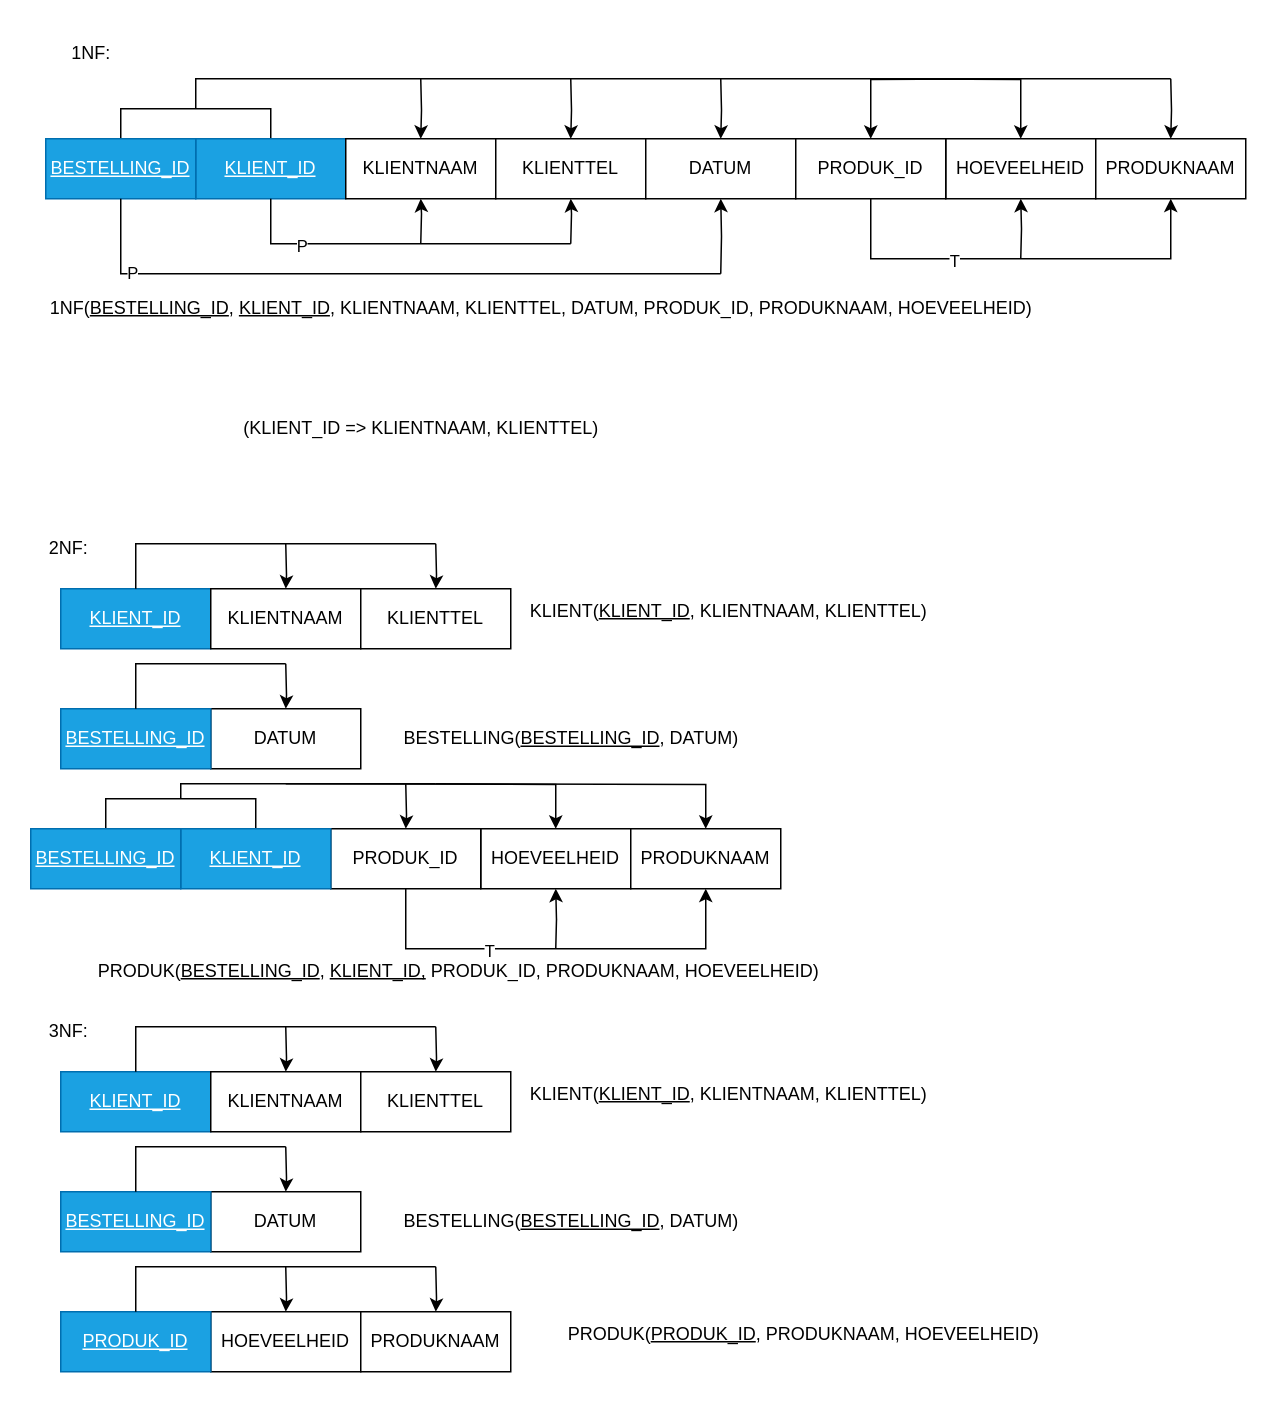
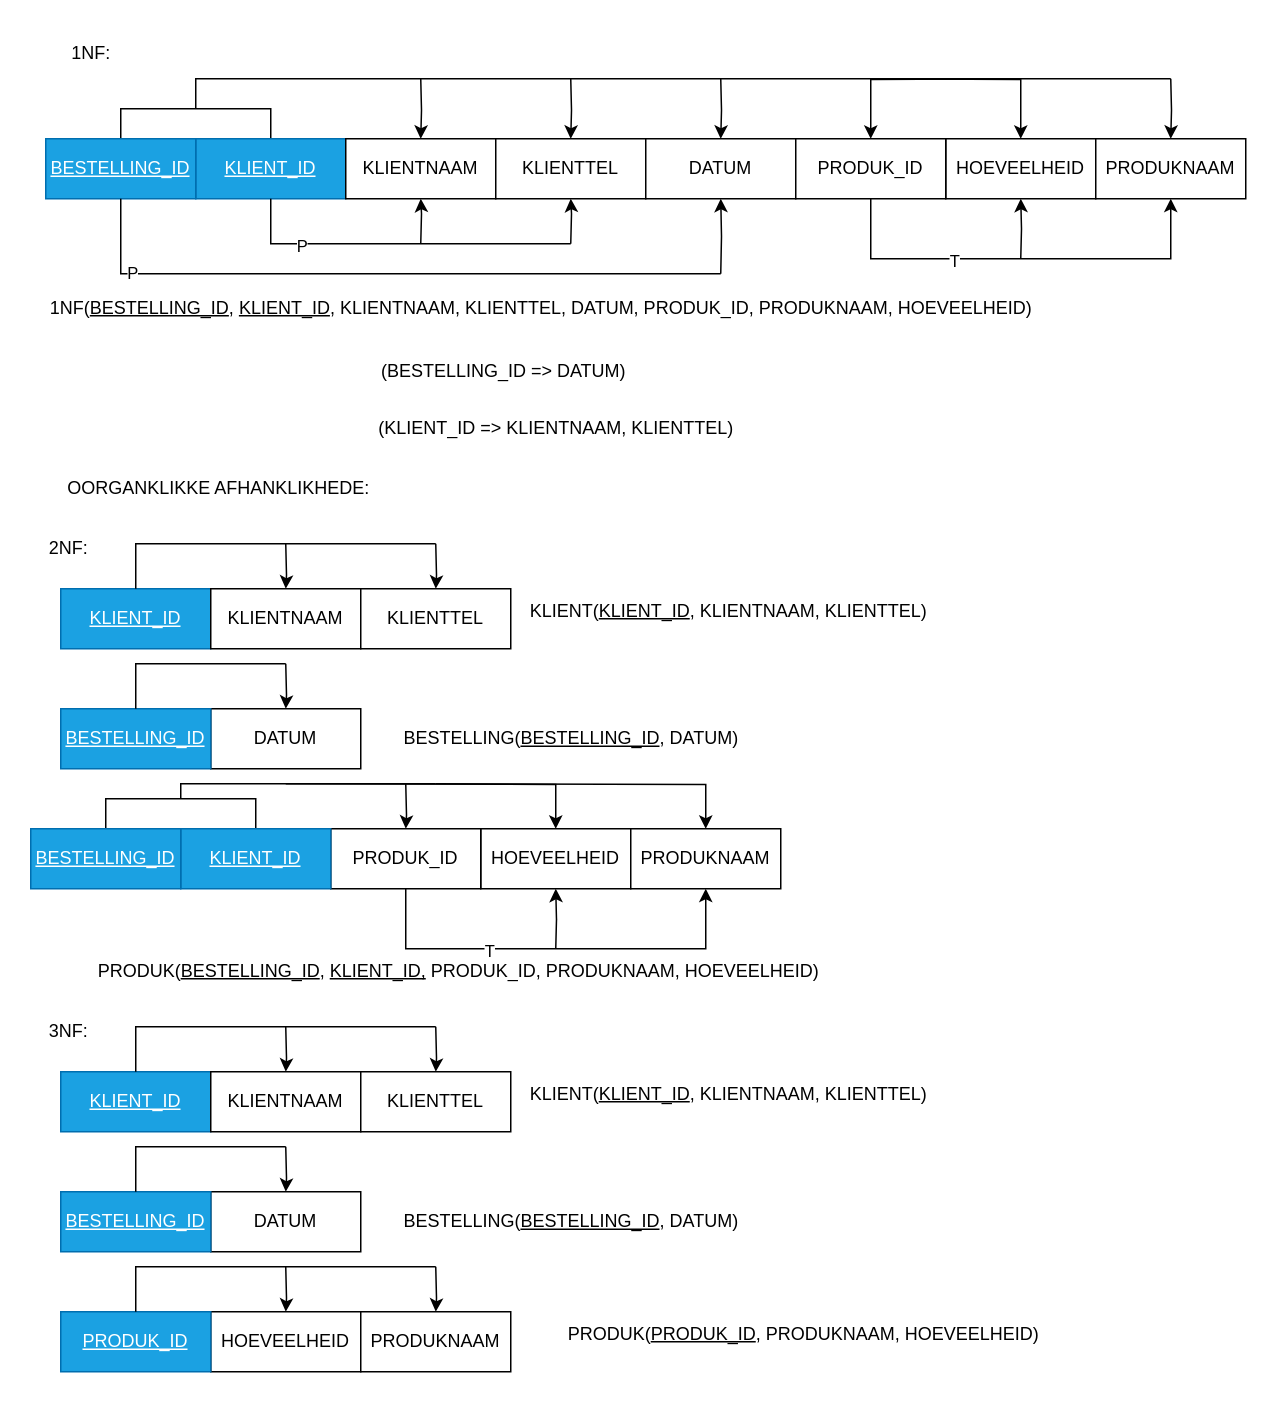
none -> (503, 371)
(421, 428) -> (556, 428)
none -> (218, 488)
